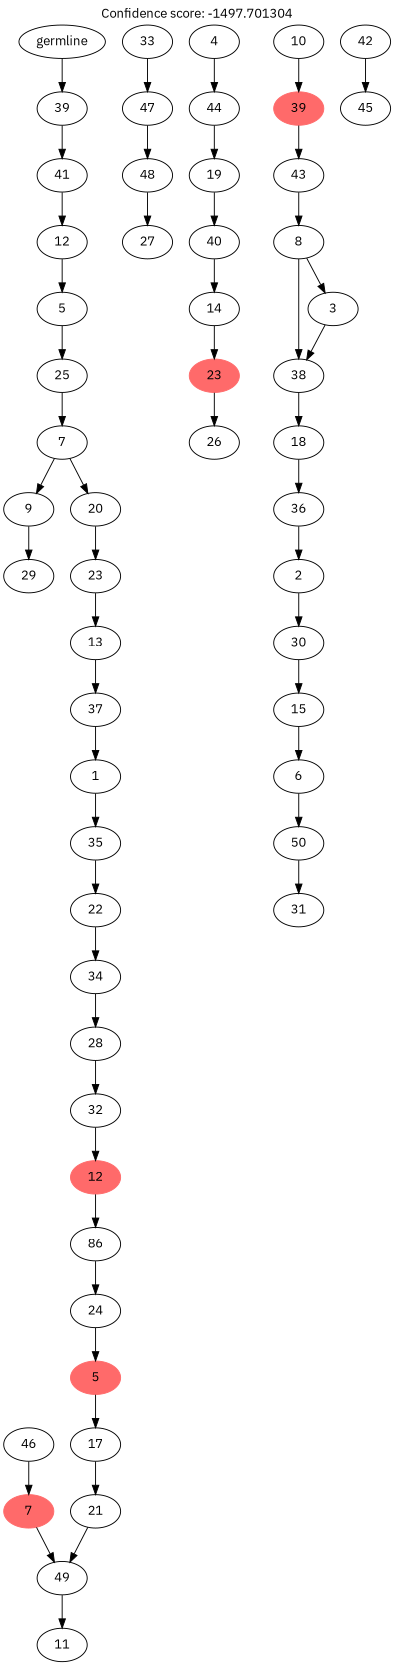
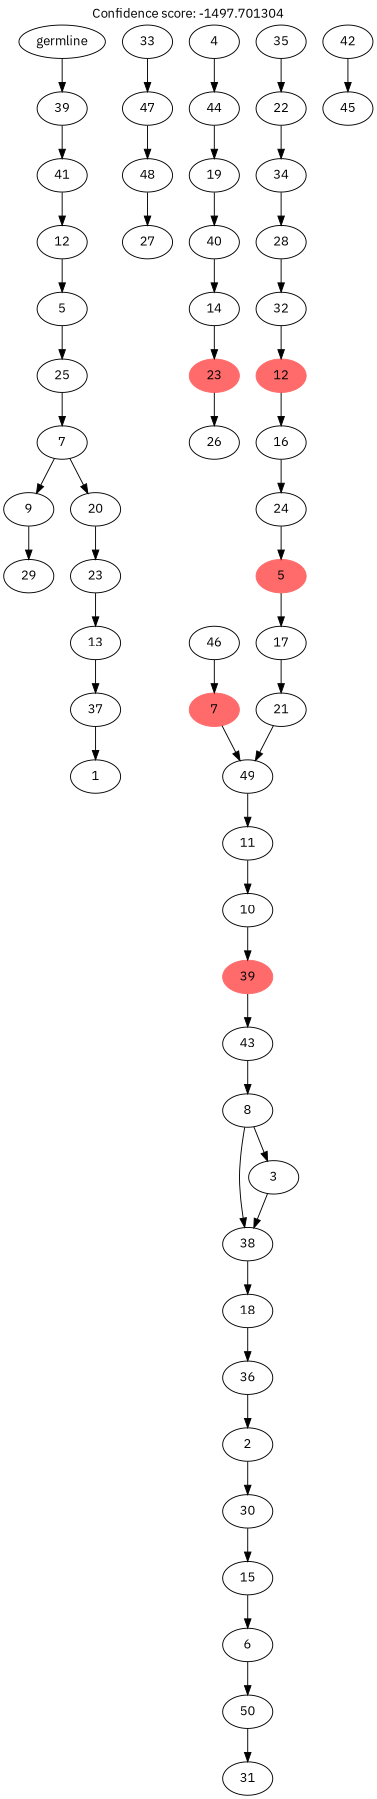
(96, 805) -> none
none -> (248, 872)
(96, 1244) -> (281, 443)
